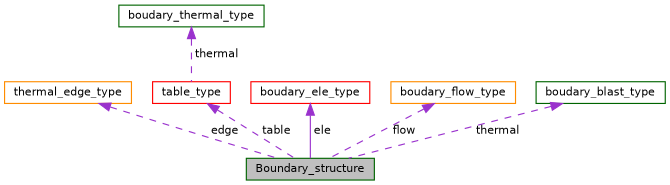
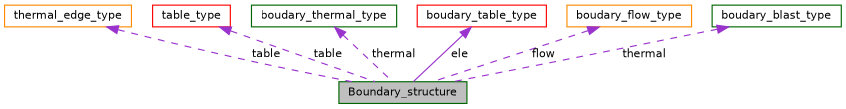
(191, 60) -> (368, 58)
(310, 93) -> (482, 16)
(223, 131) -> (265, 54)
